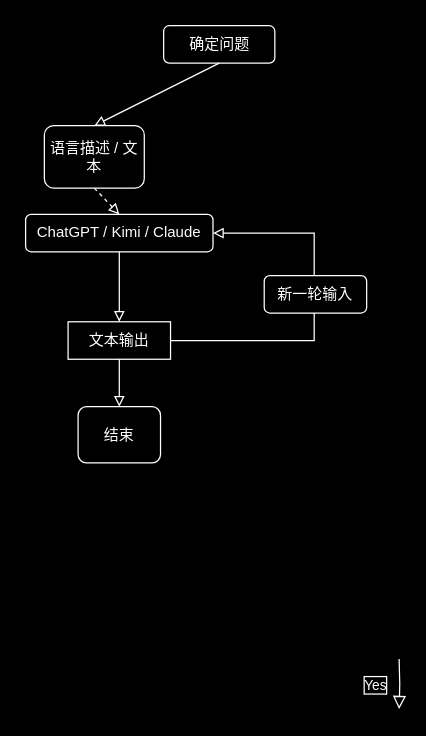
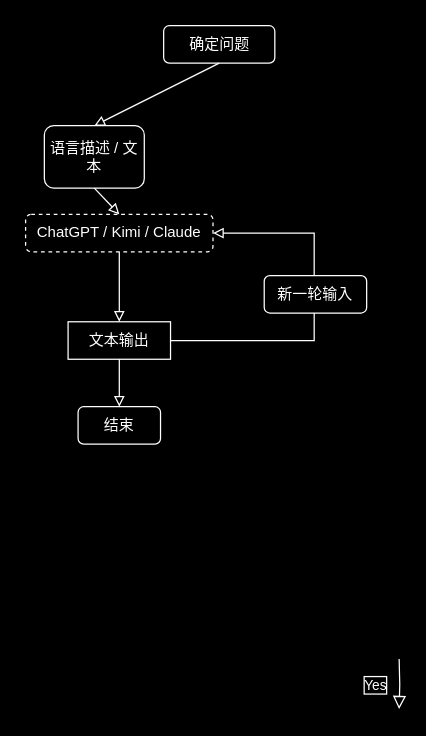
(103, 197) -> (103, 197)
(119, 233) -> (119, 233)
(119, 435) -> (119, 426)
